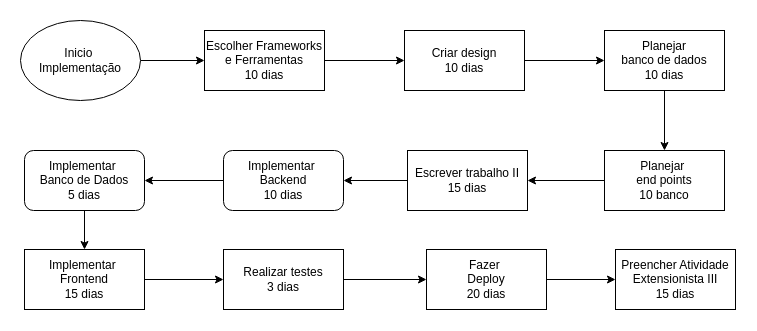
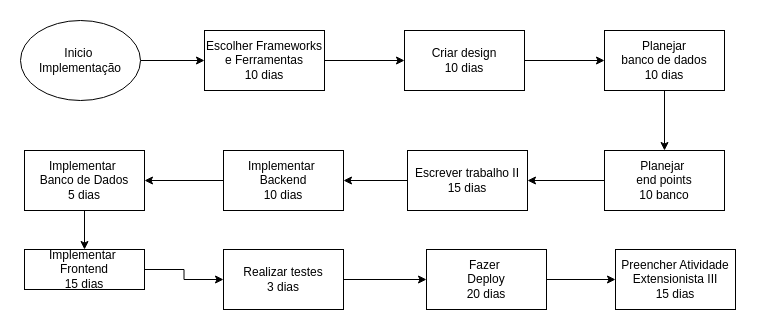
(85, 181) -> (85, 181)
(284, 181) -> (284, 181)
(85, 280) -> (85, 270)
